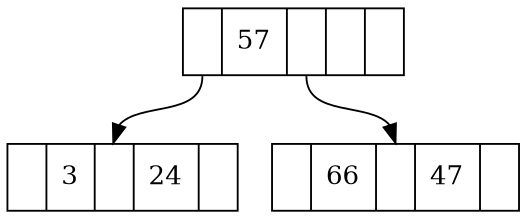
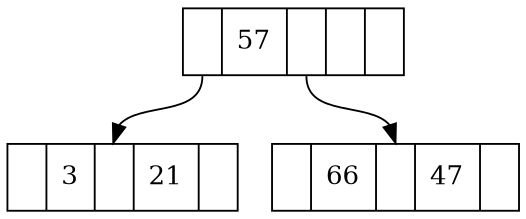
(166, 176) -> (166, 176)
